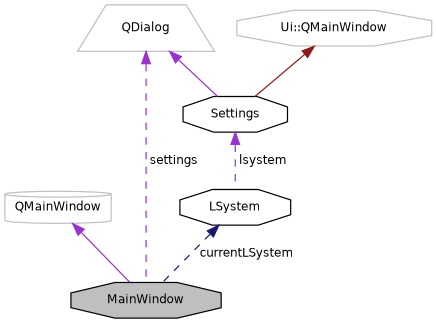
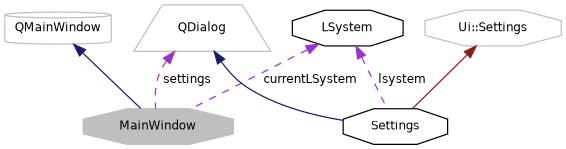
(334, 28) -> (493, 28)
(198, 78) -> (276, 102)
(235, 167) -> (374, 83)
(106, 257) -> (112, 81)
(186, 258) -> (249, 79)
(146, 300) -> (158, 127)
